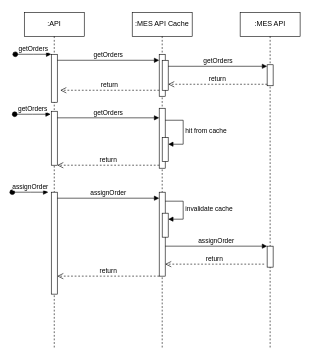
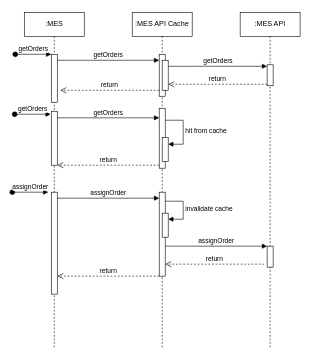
(54, 24) -> (54, 24)
